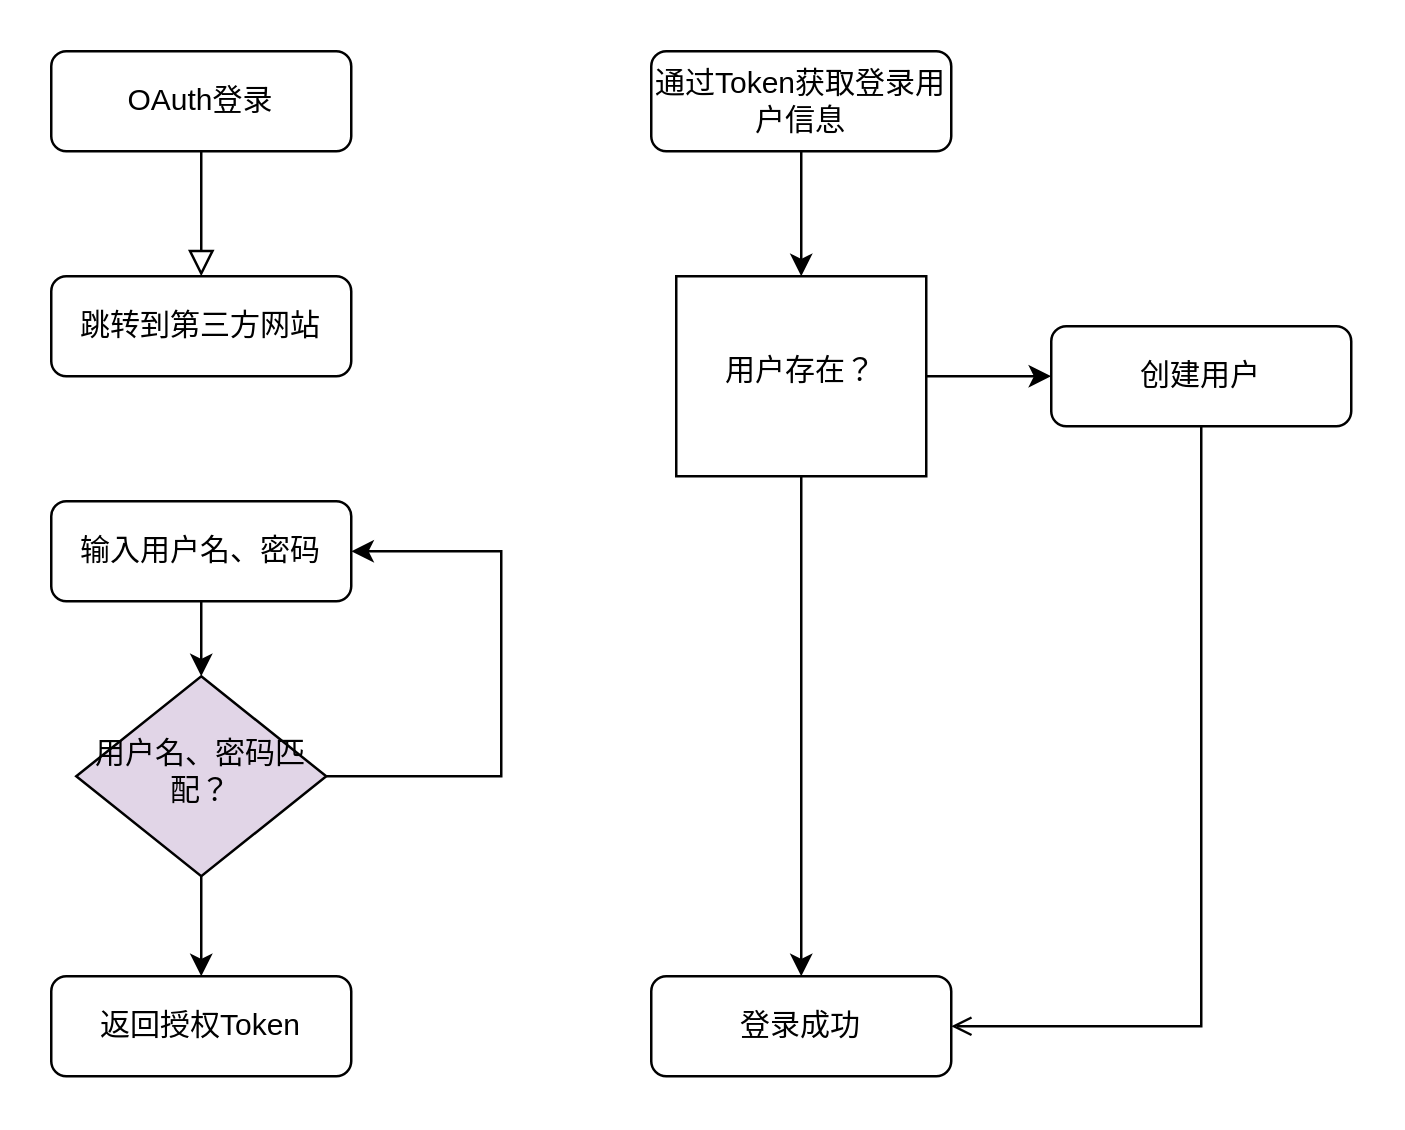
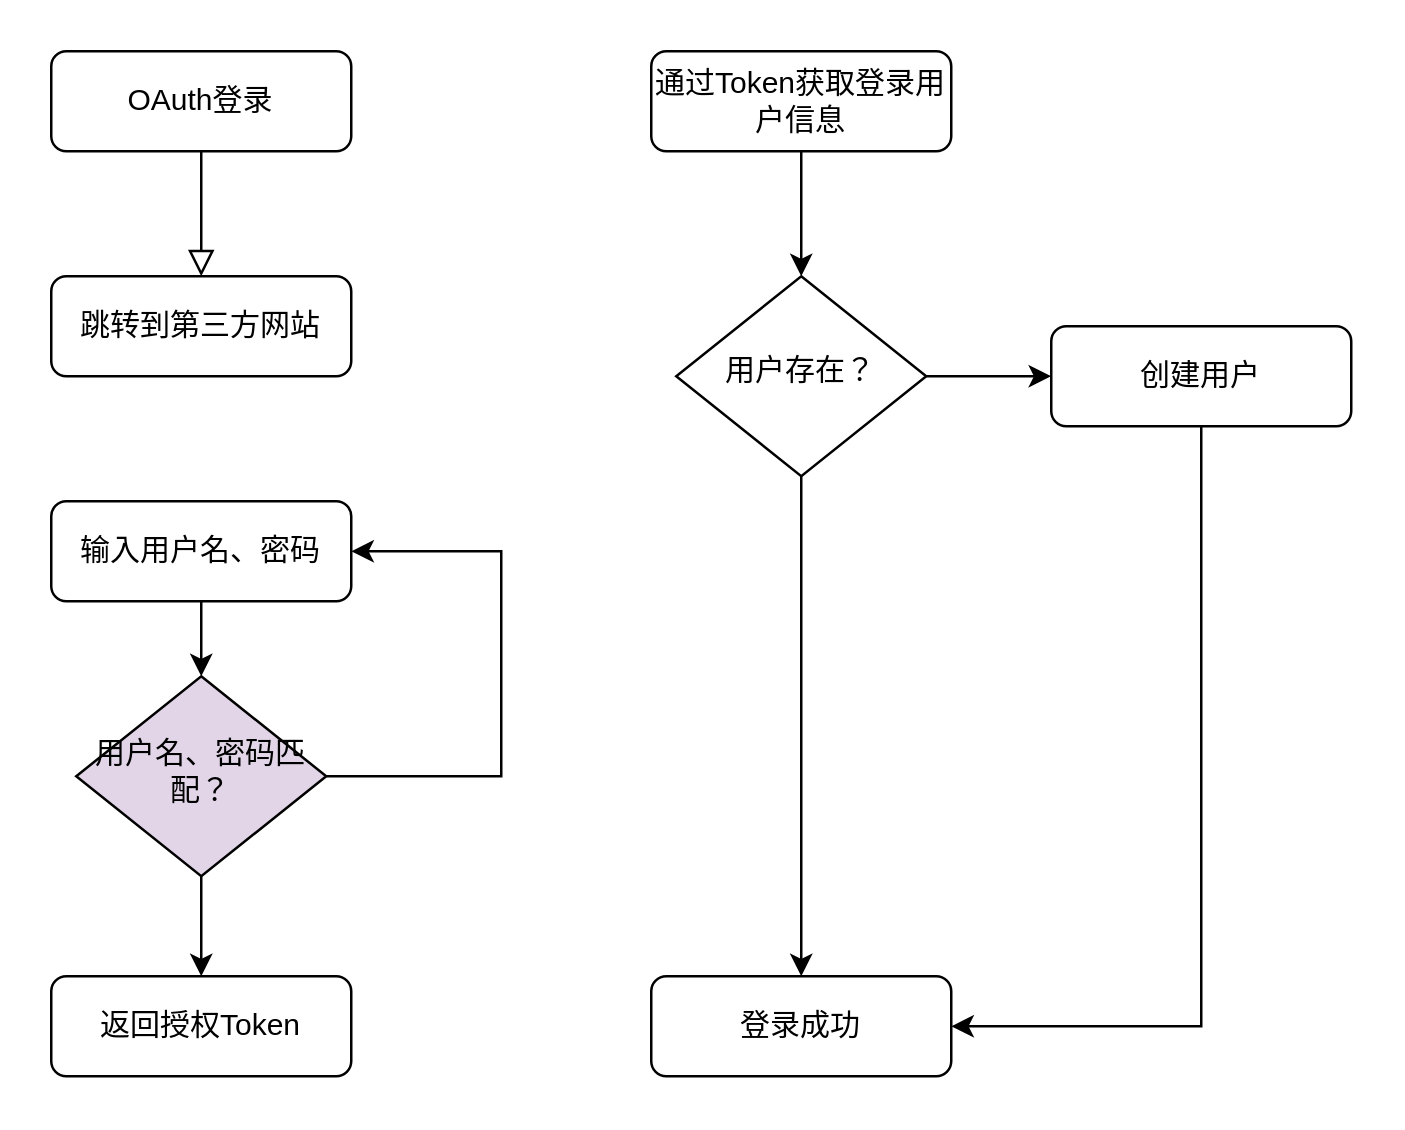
(801, 376) -> (801, 376)
(965, 1026) -> (969, 1026)
